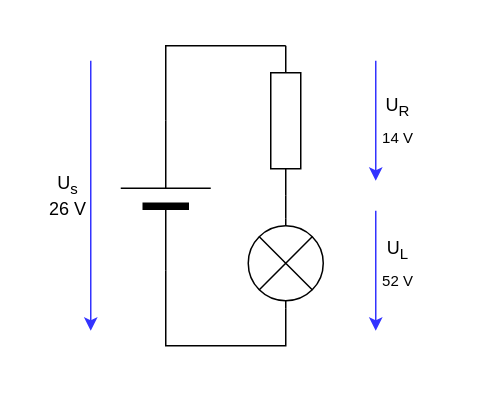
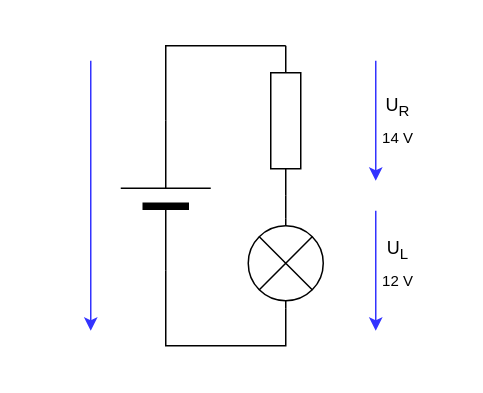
(68, 196) -> none
(398, 263) -> (398, 263)
